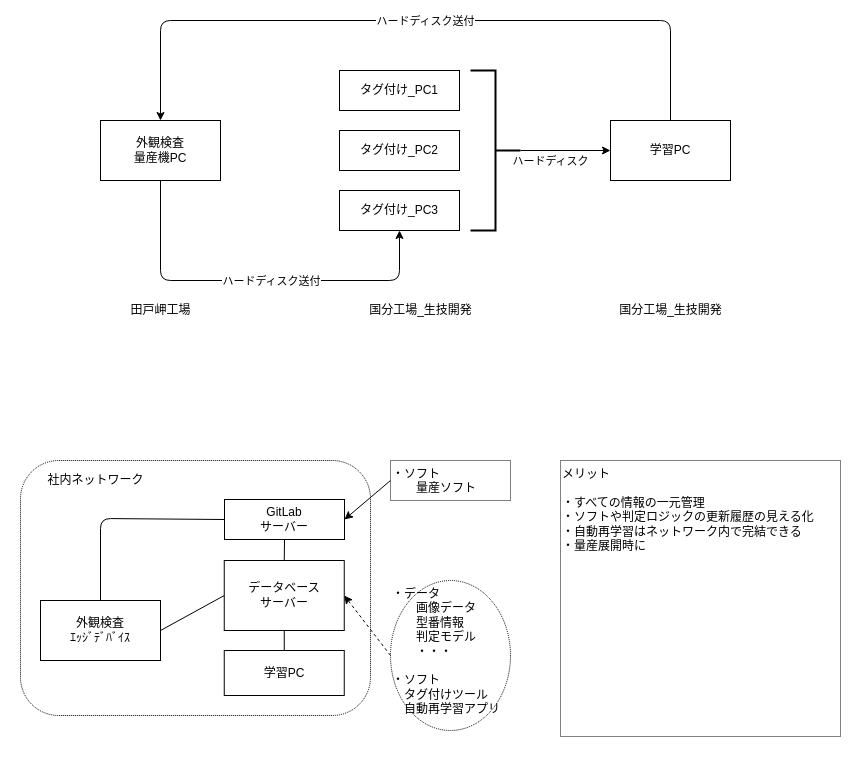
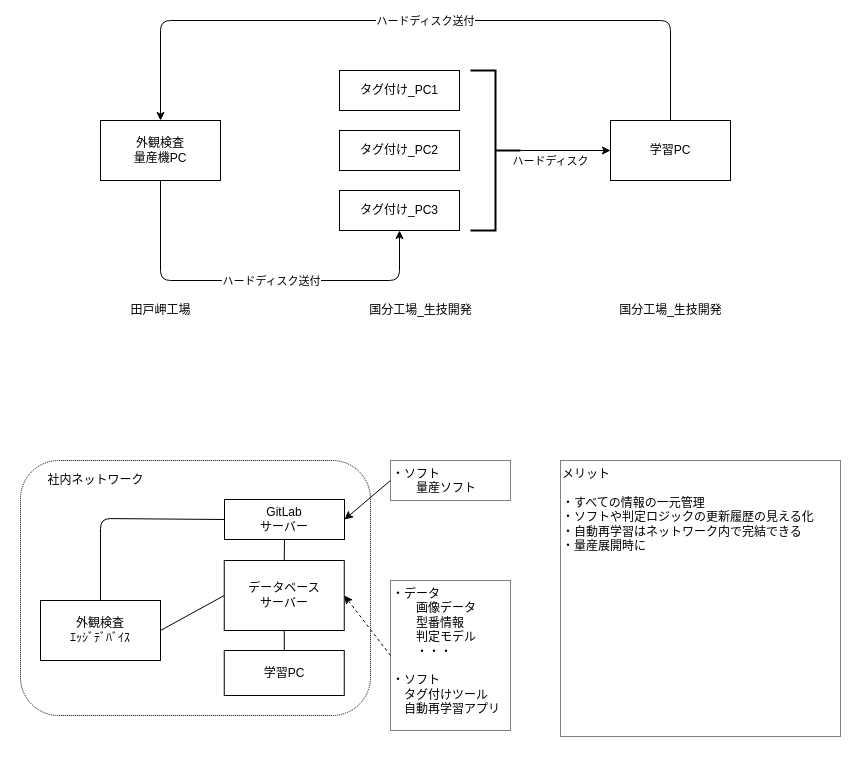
(451, 656) -> (451, 656)
